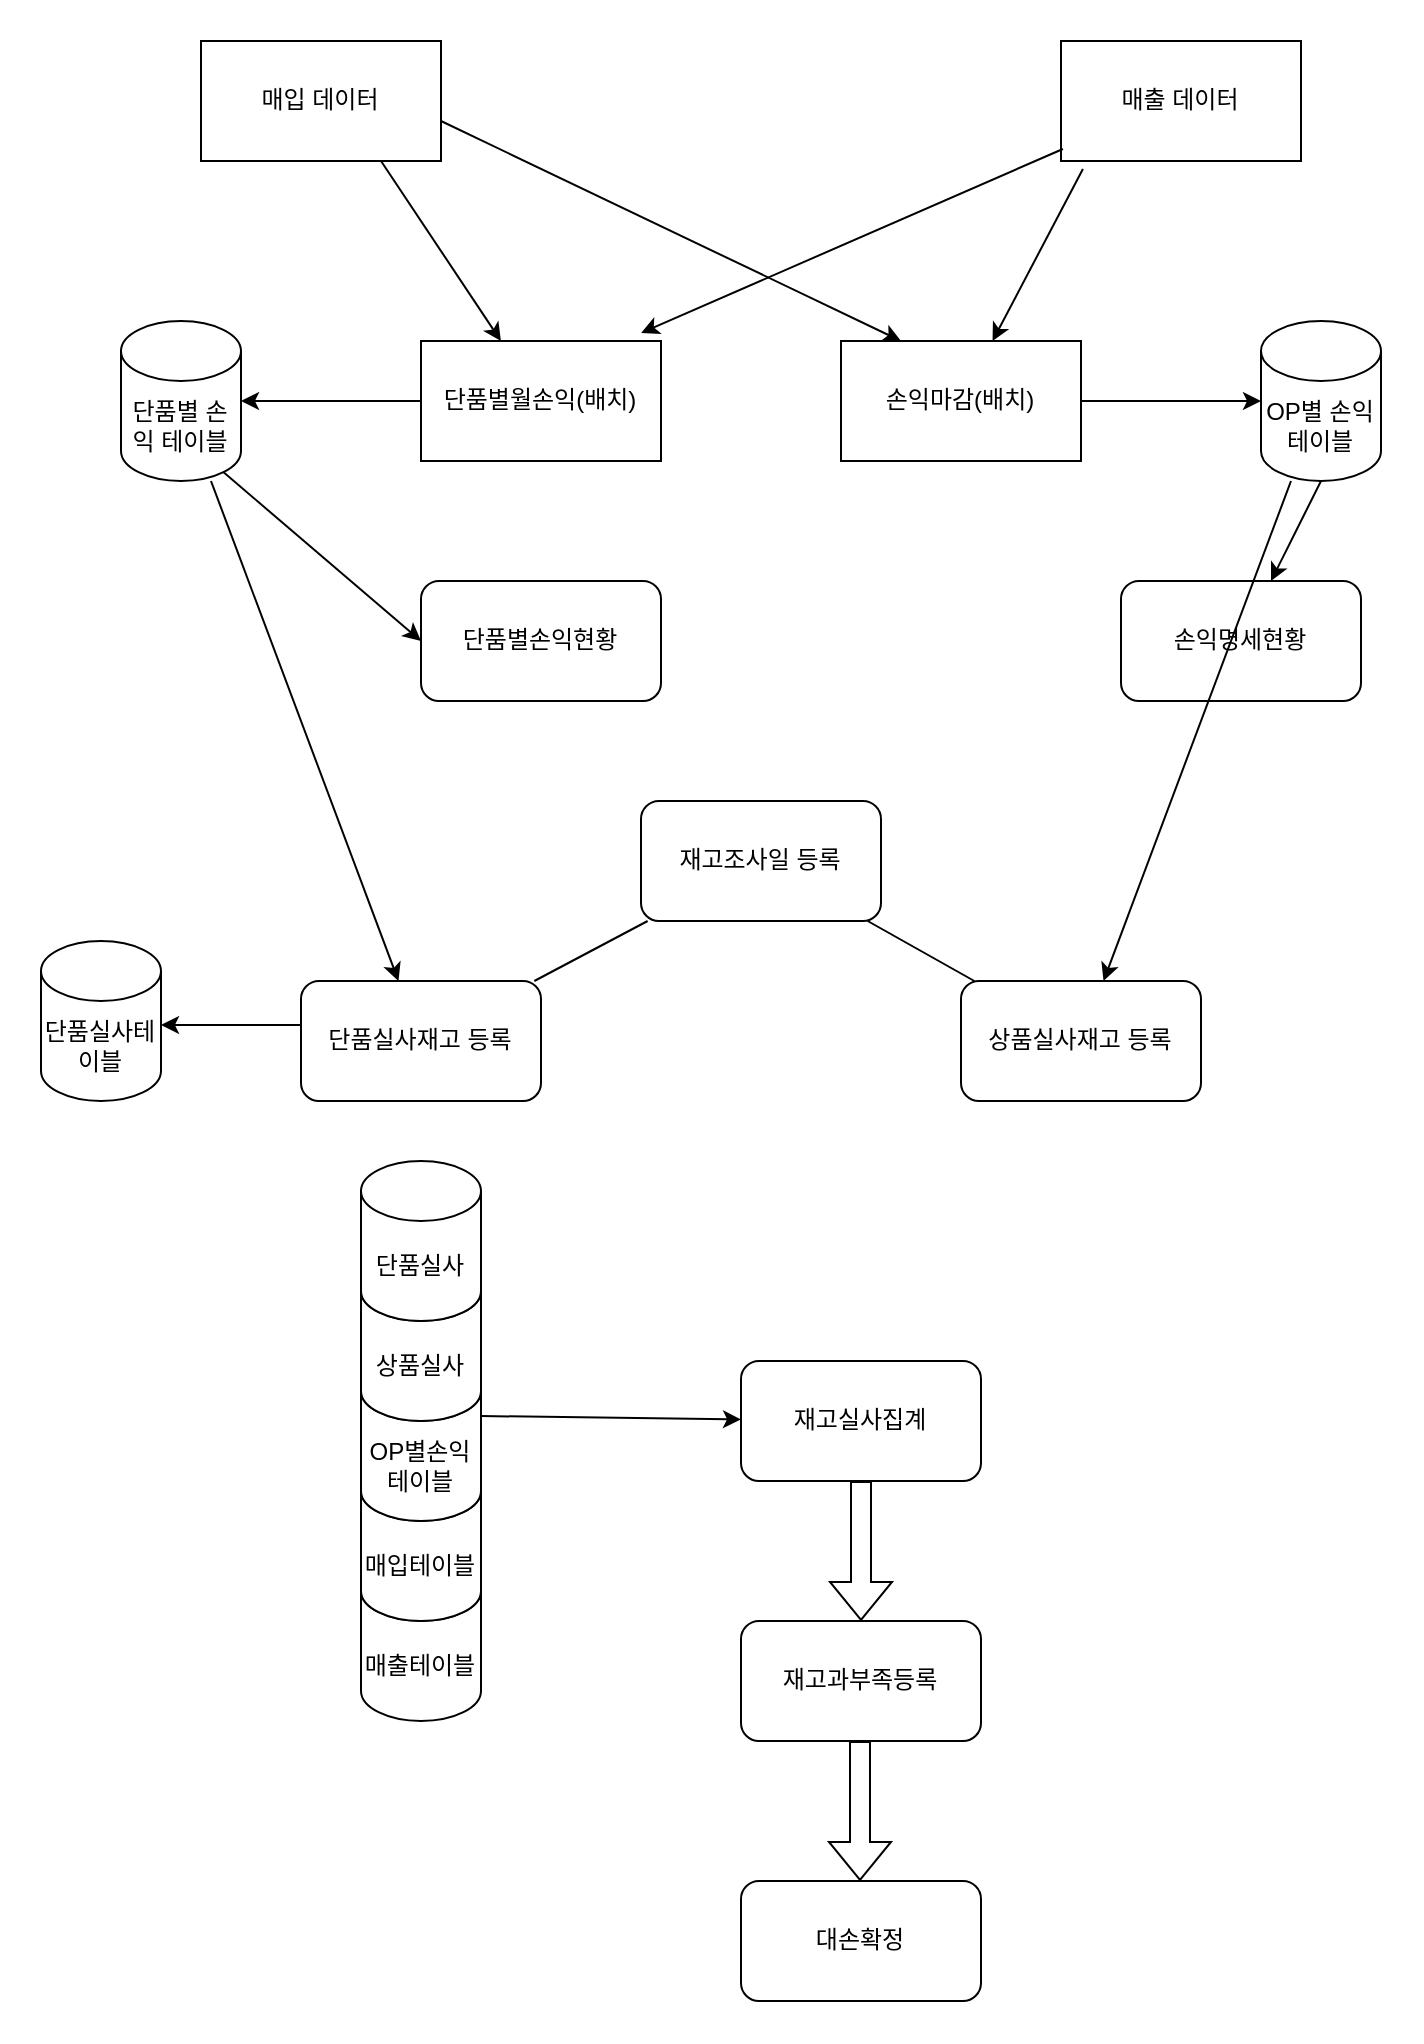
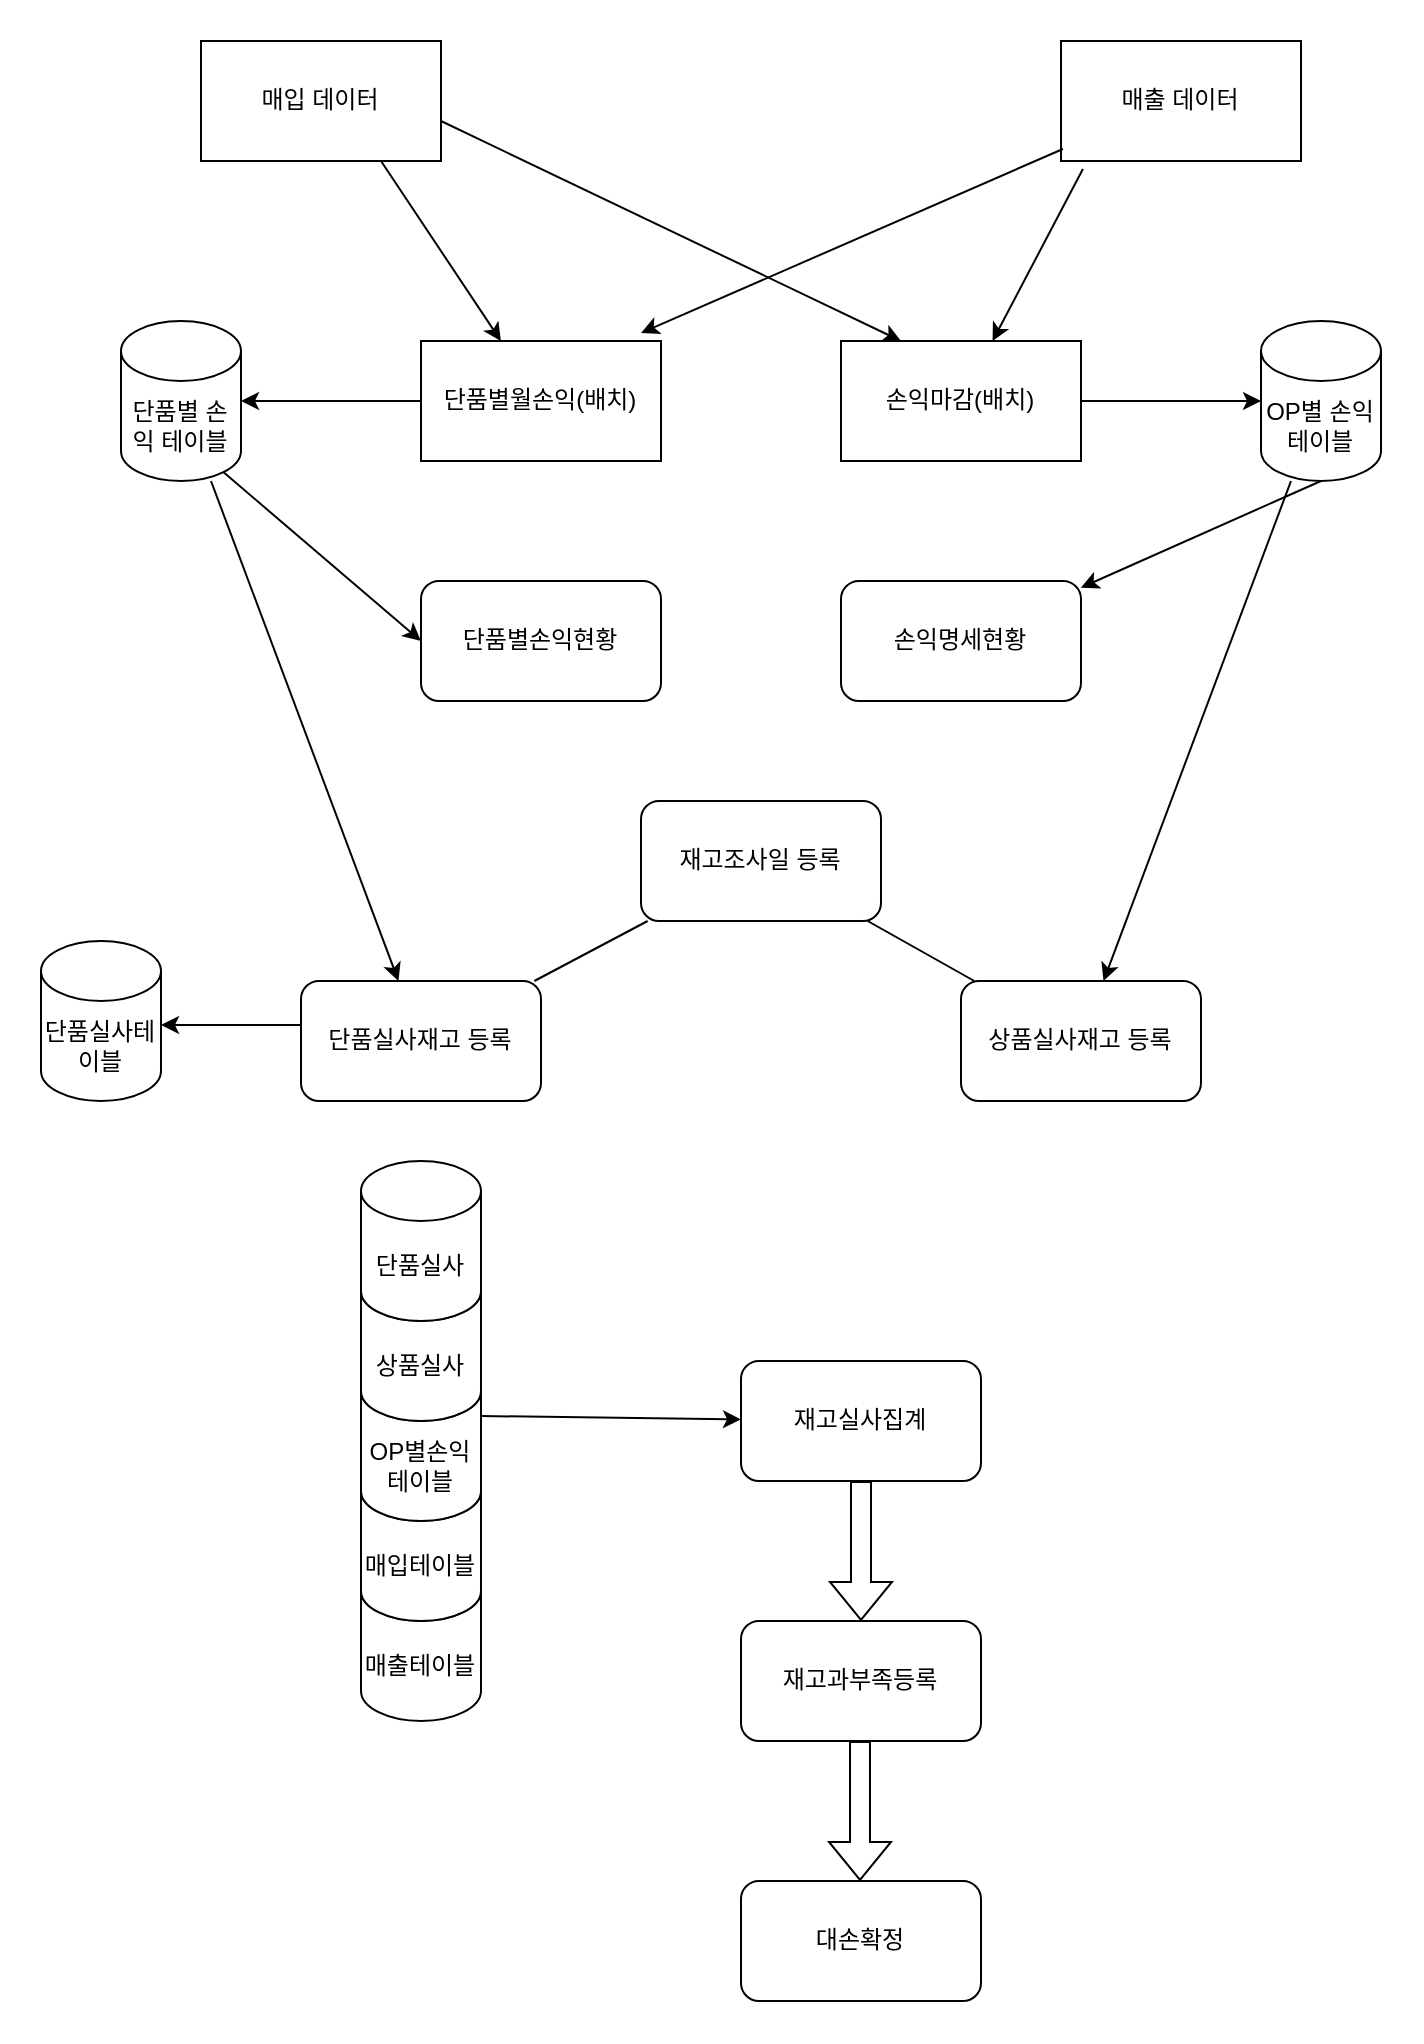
(1241, 641) -> (961, 641)
